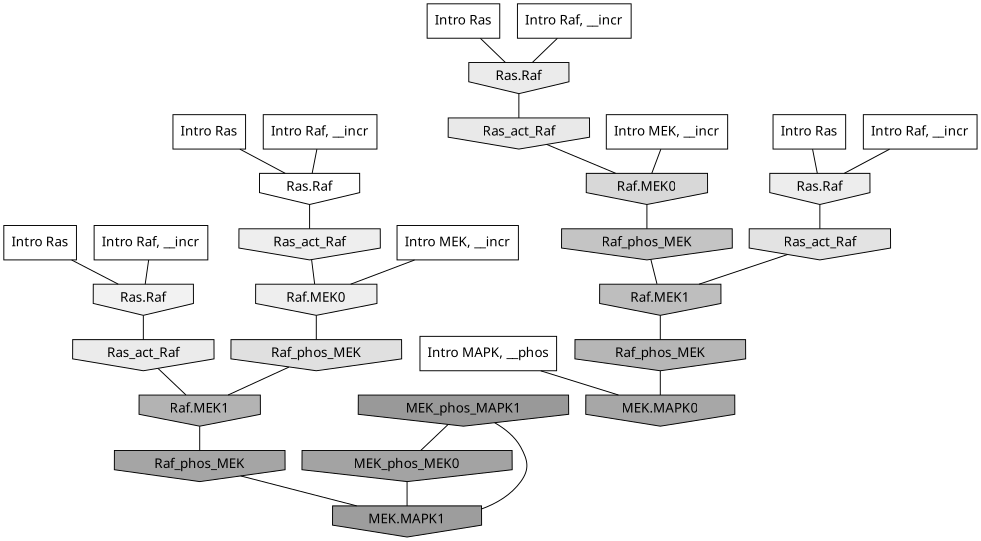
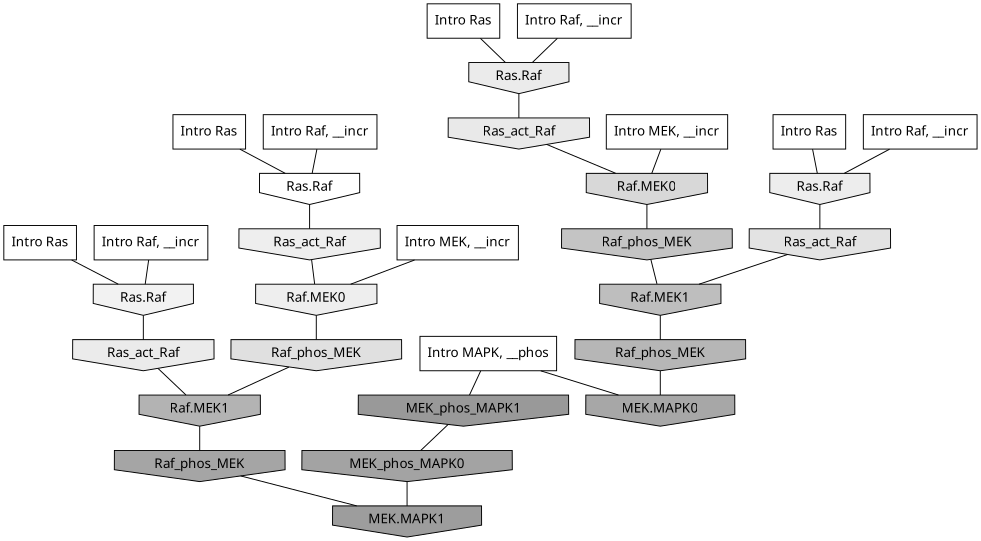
(407, 464) -> (407, 464)
(526, 471) -> (475, 383)
